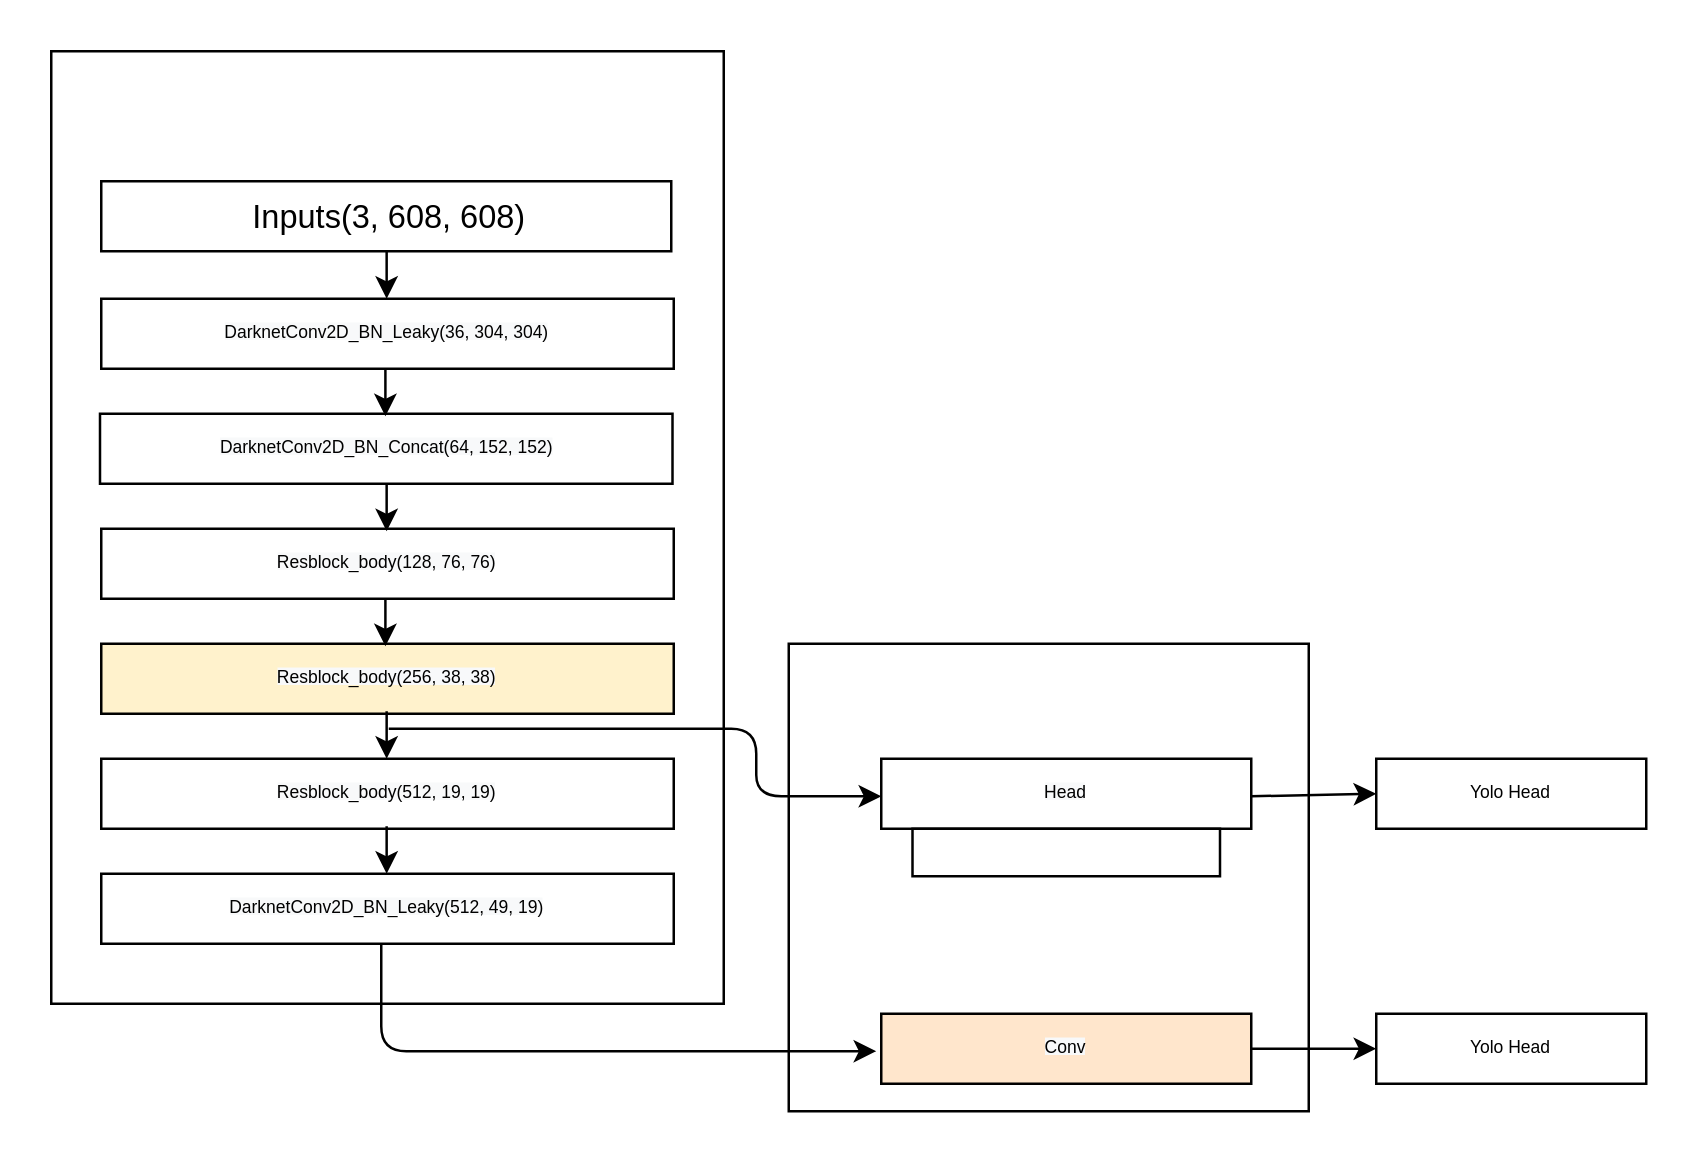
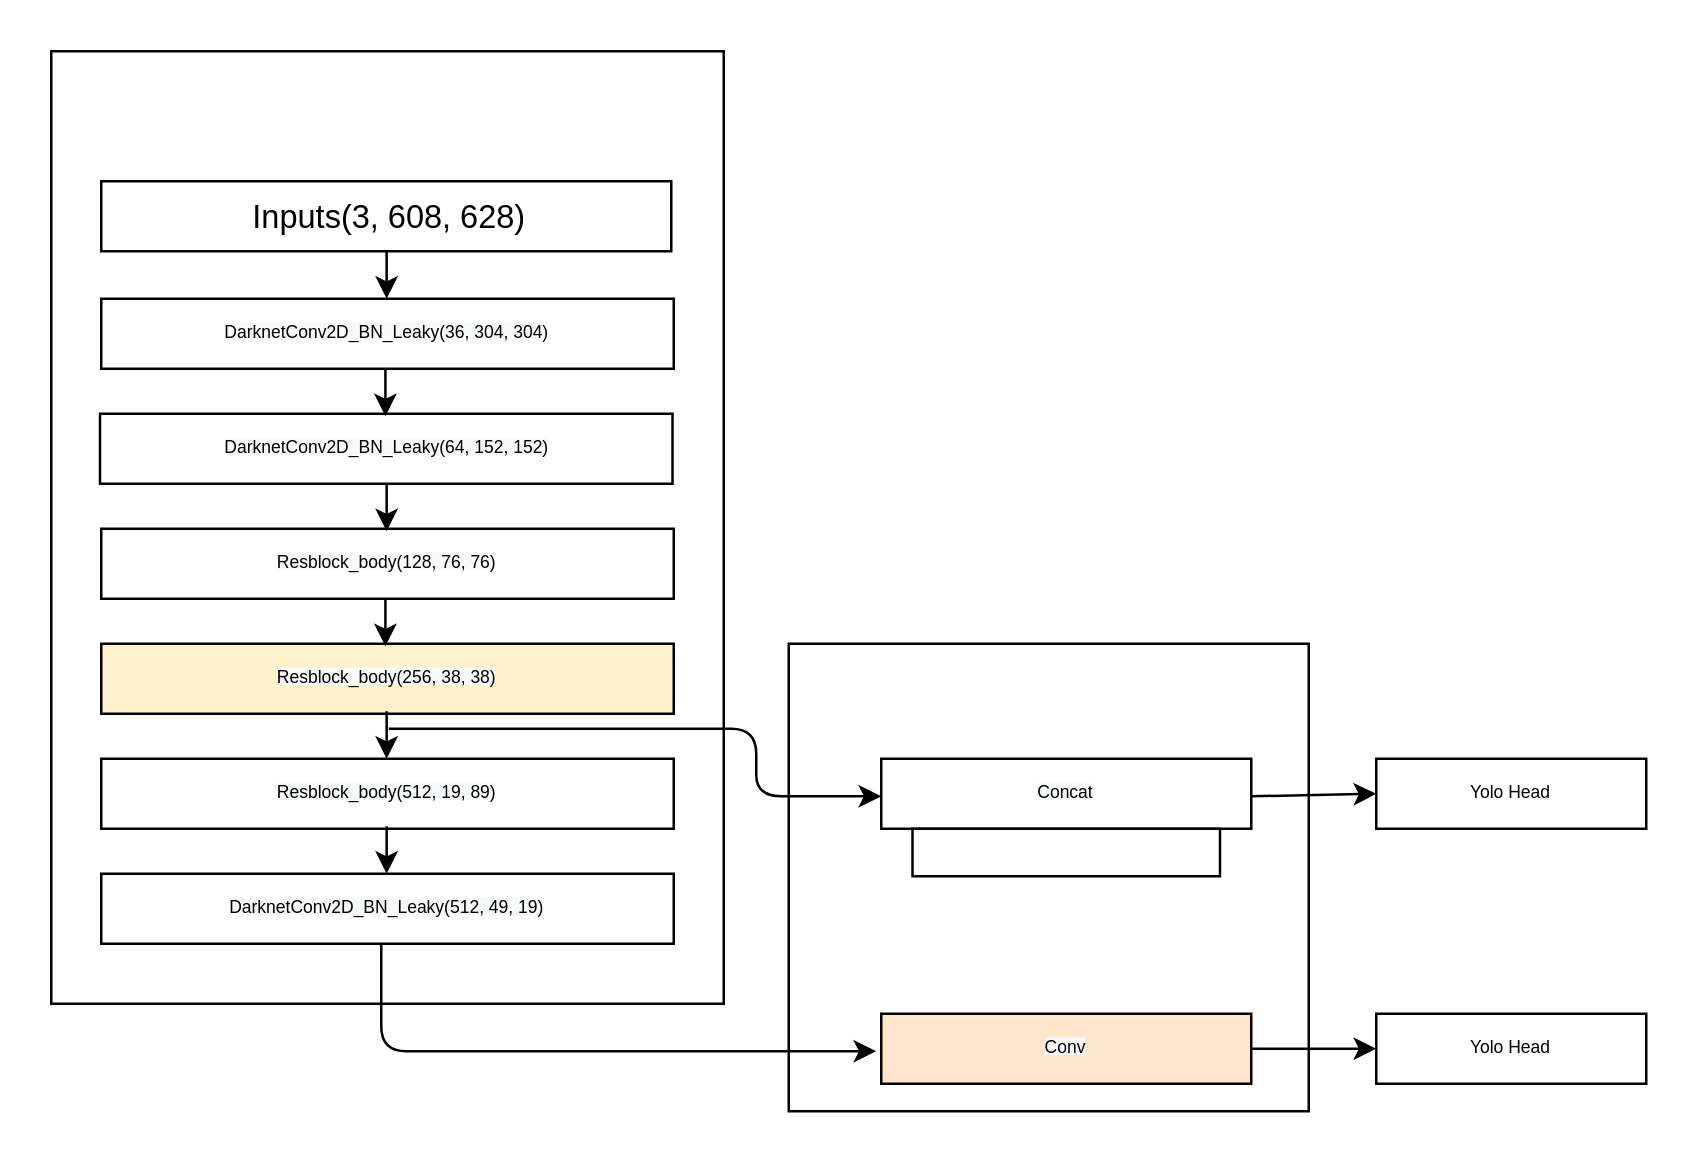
(390, 216) -> (390, 216)
(388, 449) -> (388, 449)
(388, 794) -> (388, 794)
(1066, 794) -> (1066, 794)
